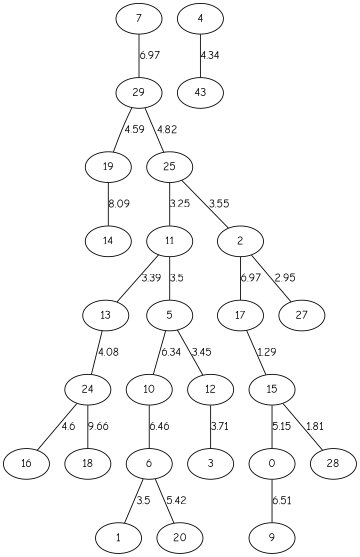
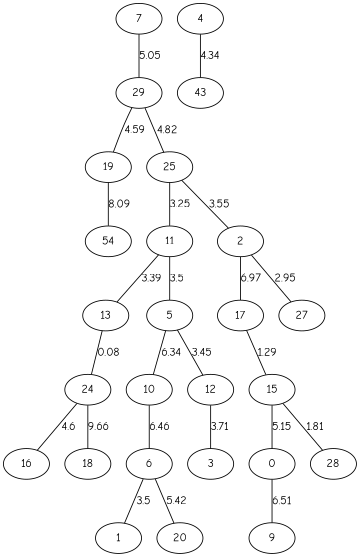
(150, 56) -> (150, 56)
(108, 241) -> (108, 241)
(109, 353) -> (109, 353)
